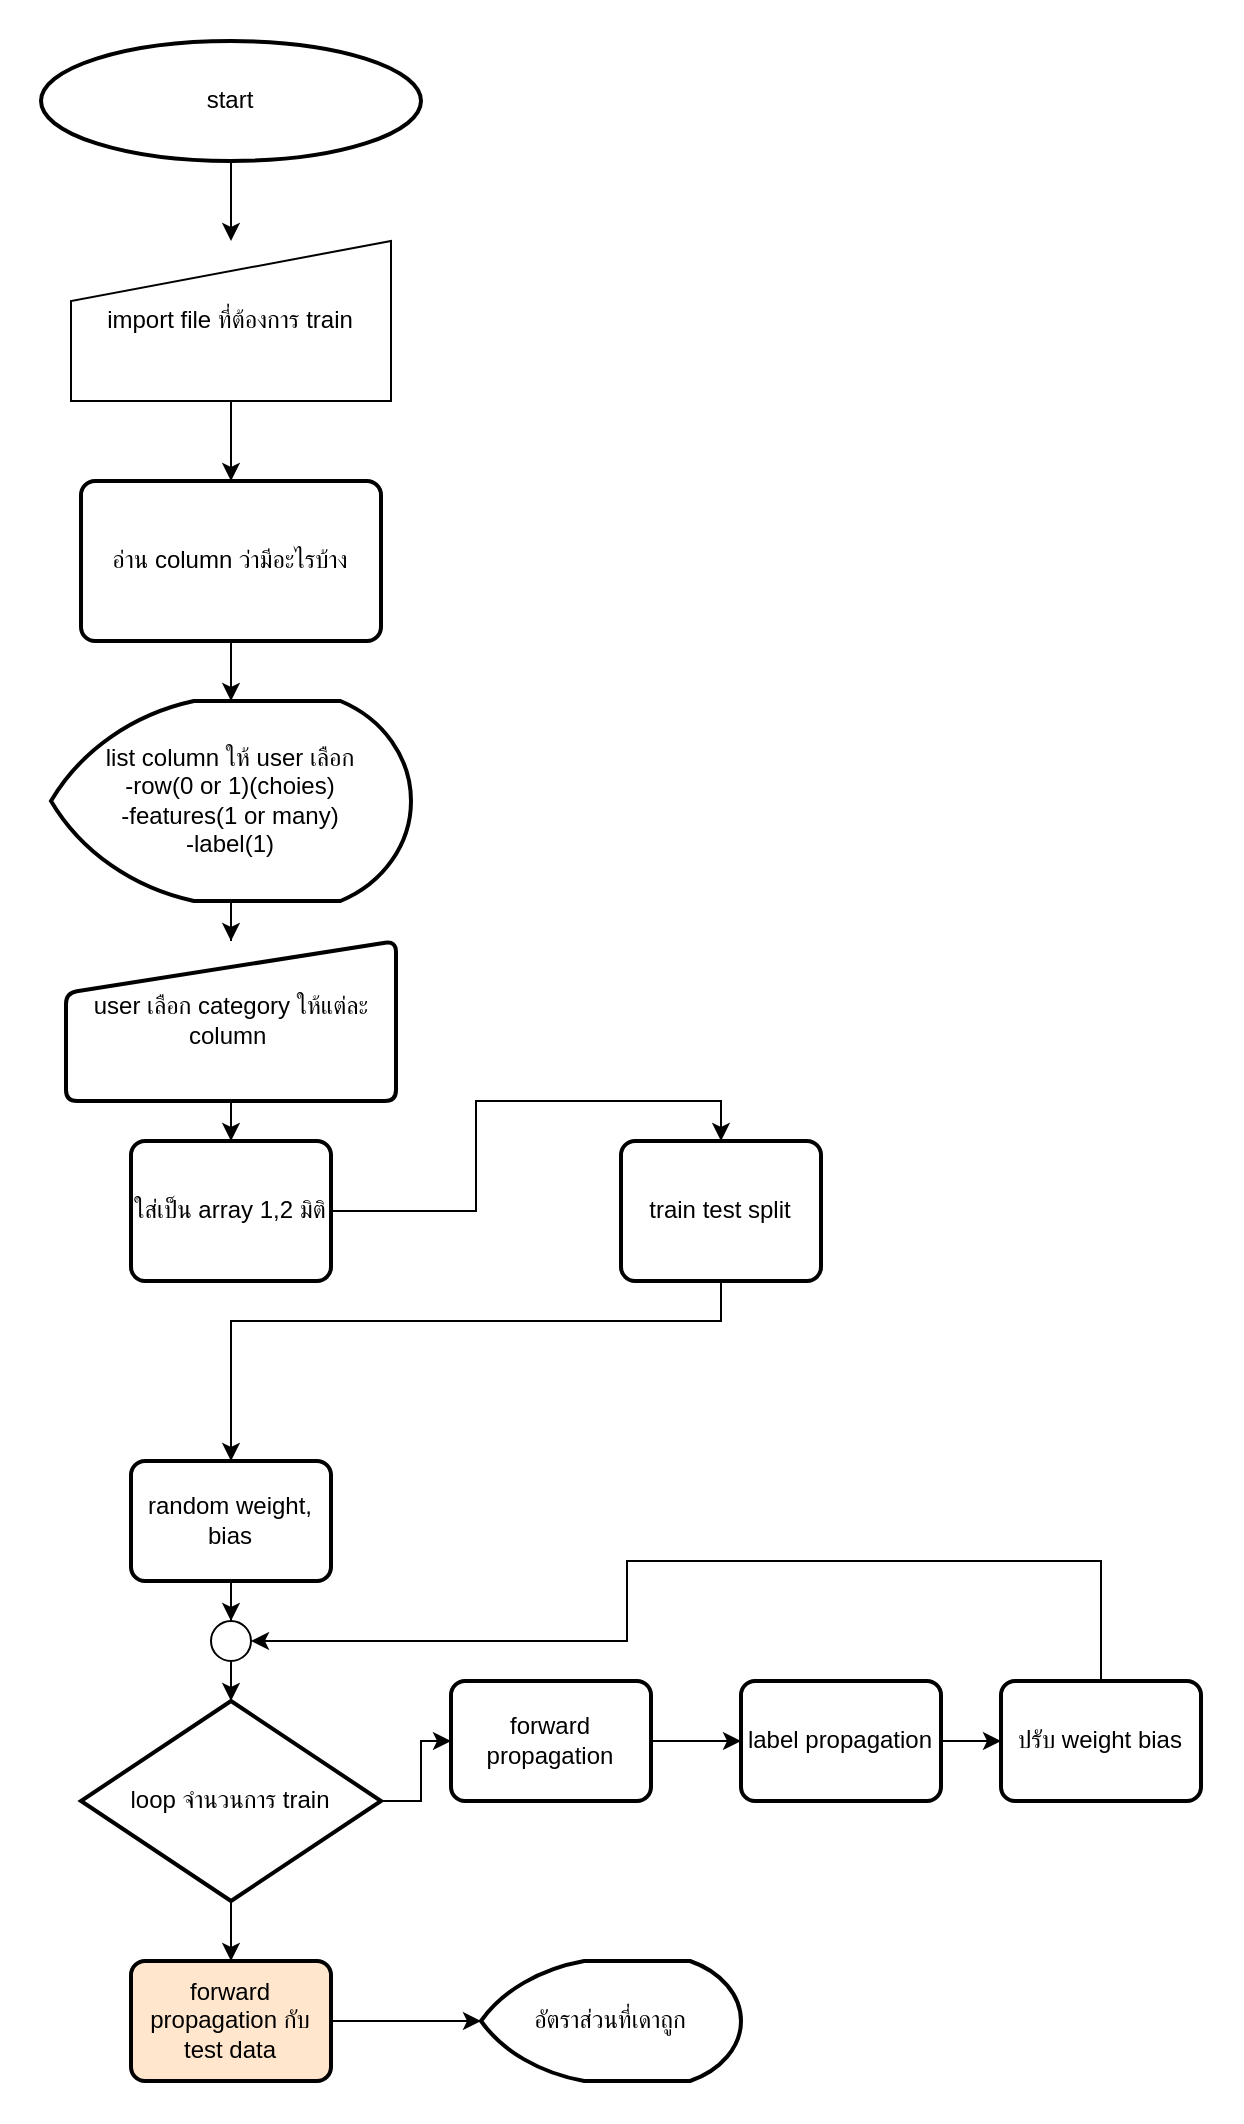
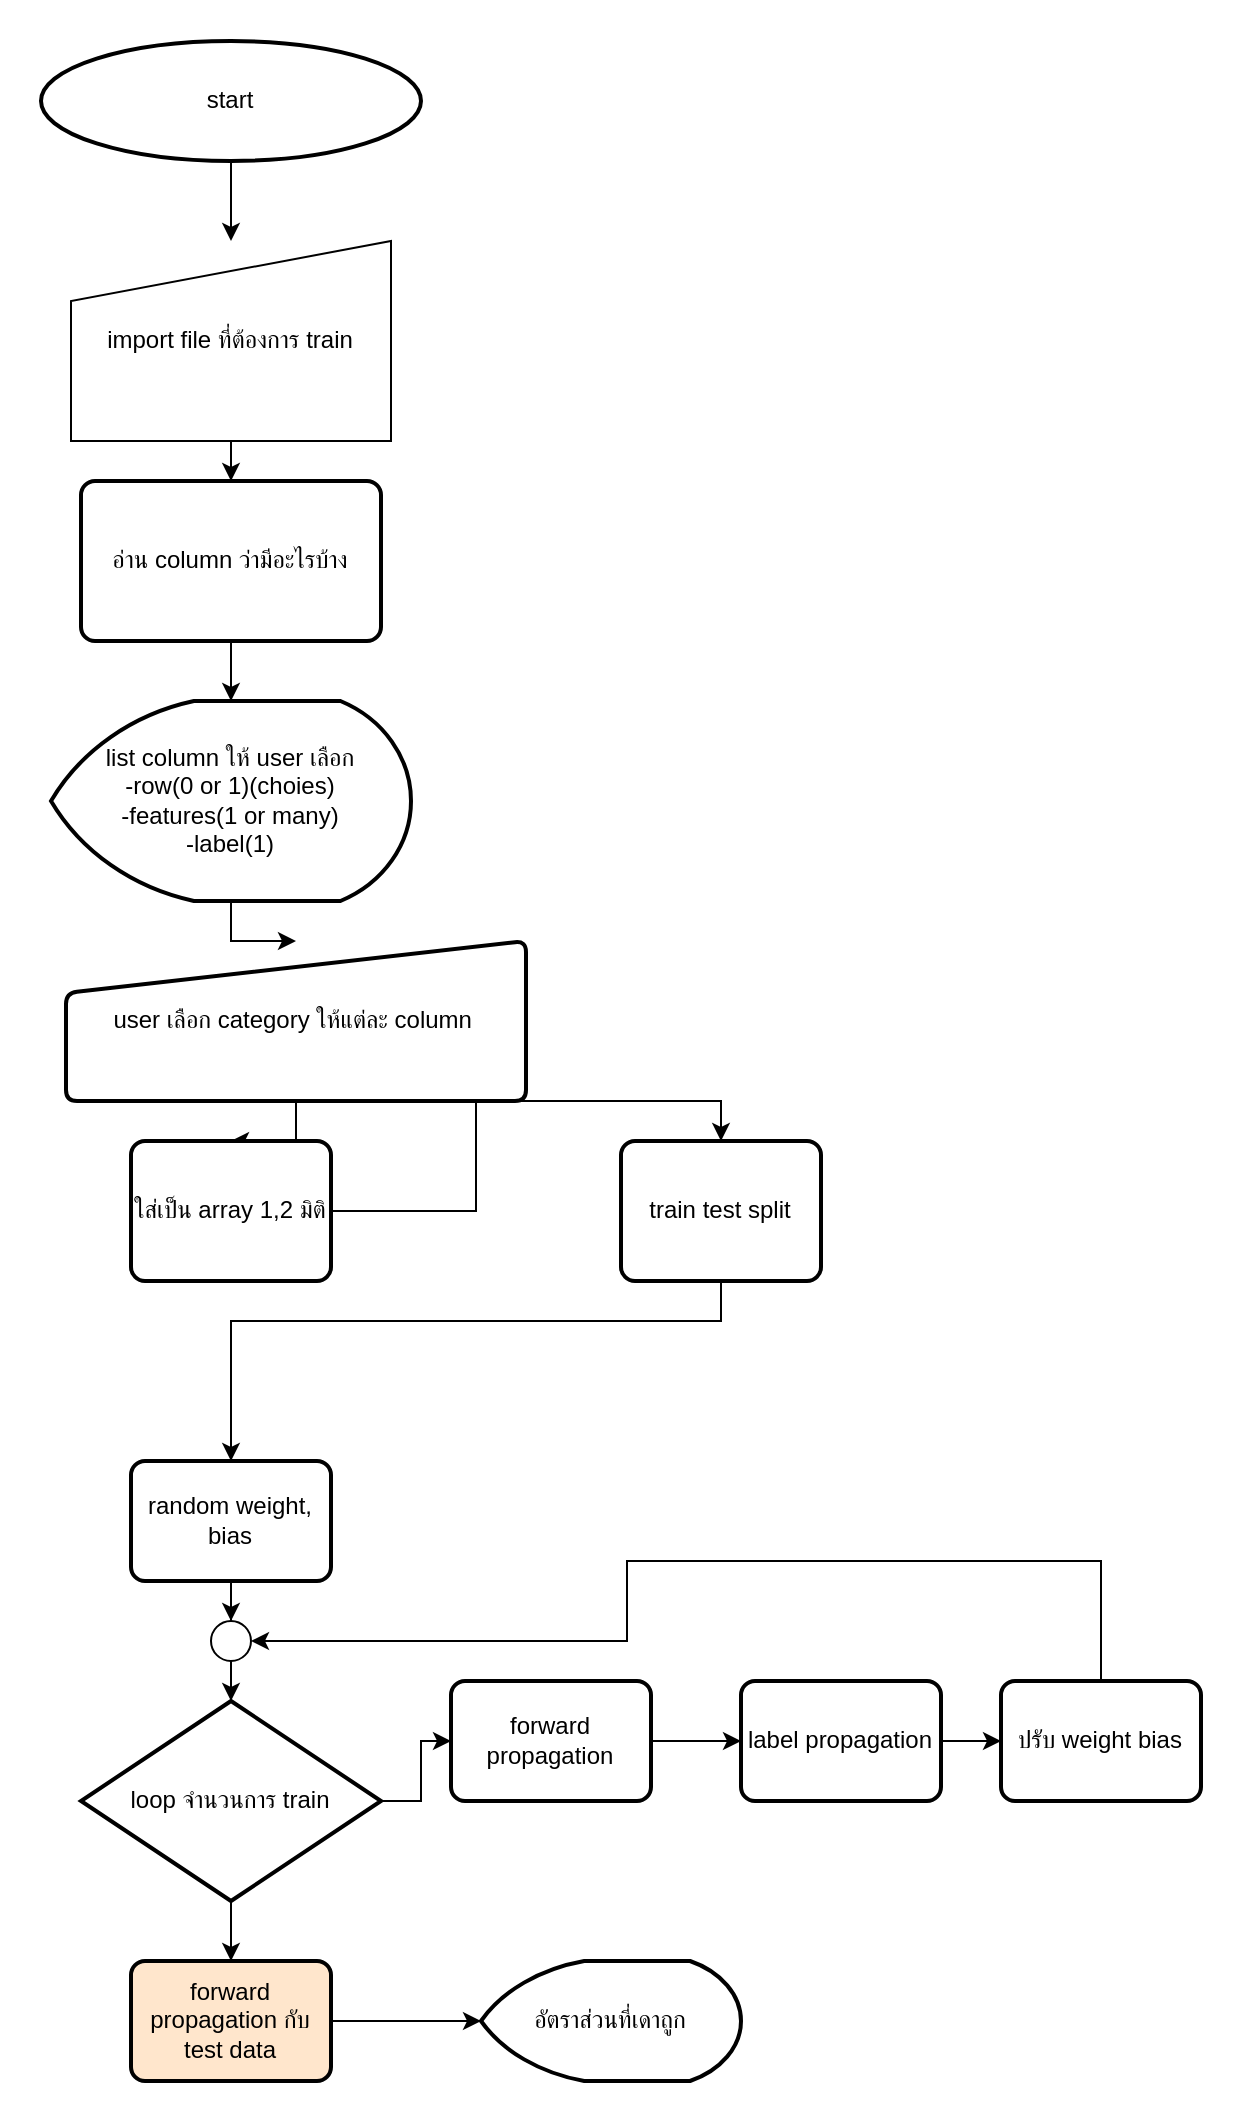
(231, 321) -> (231, 341)
(231, 1021) -> (296, 1021)
